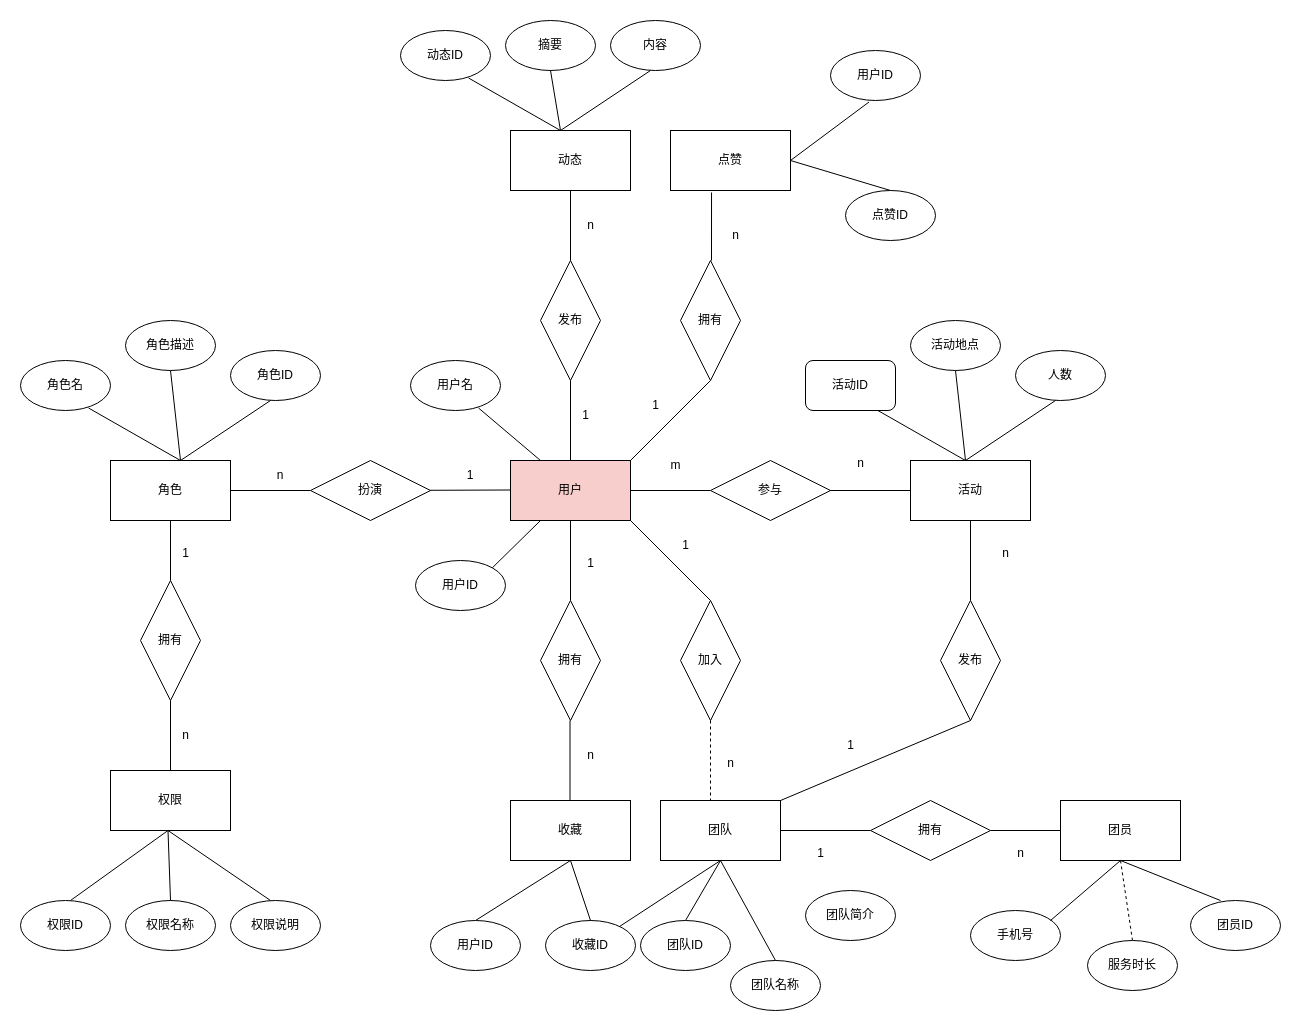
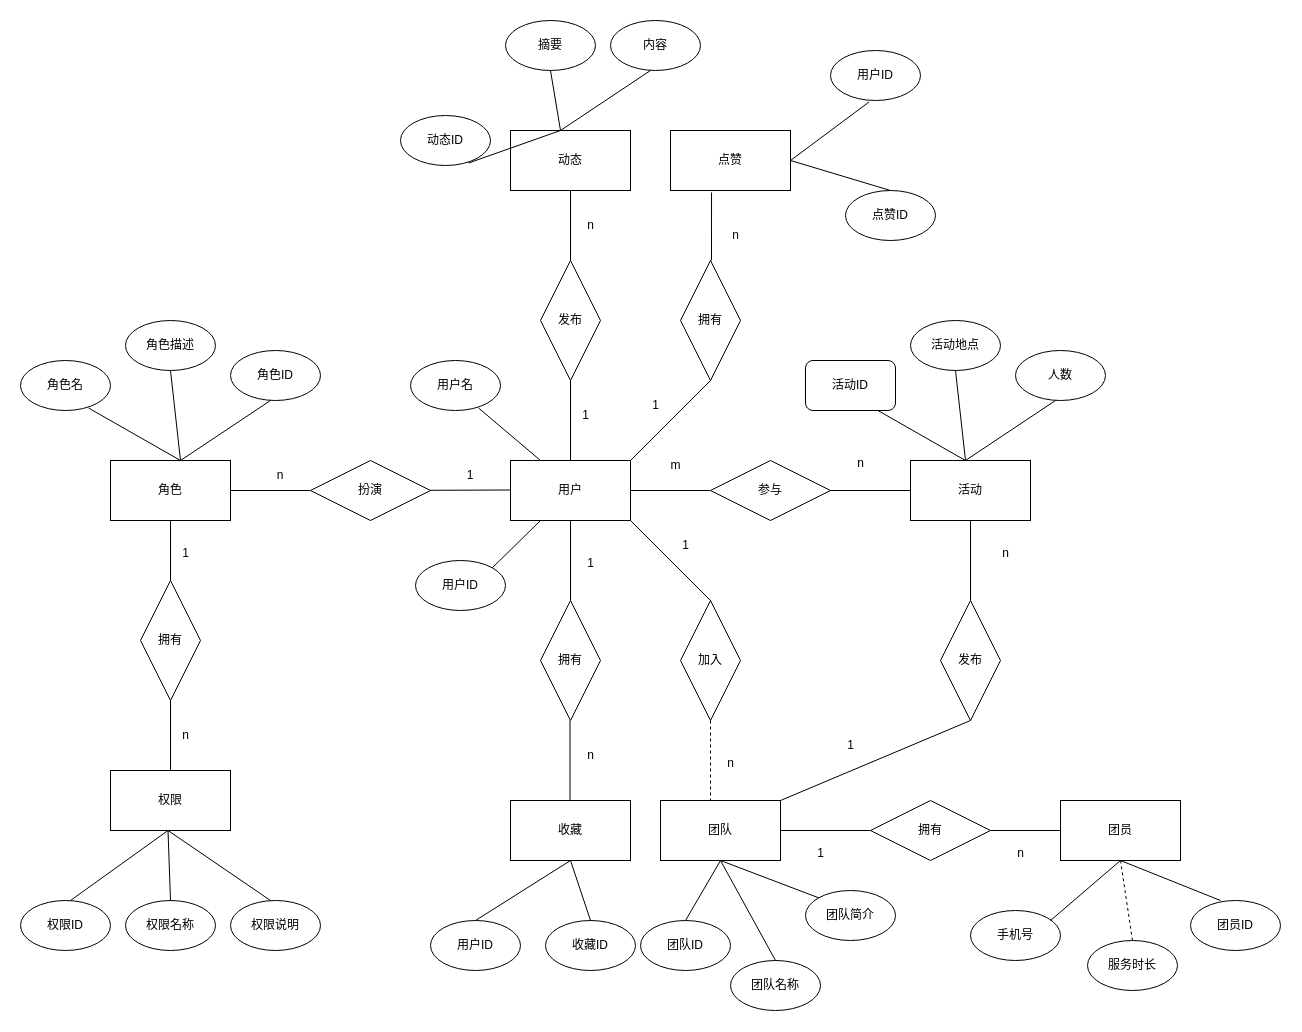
(446, 56) -> (446, 141)
(571, 491) -> (571, 491)
(668, 895) -> (771, 880)
